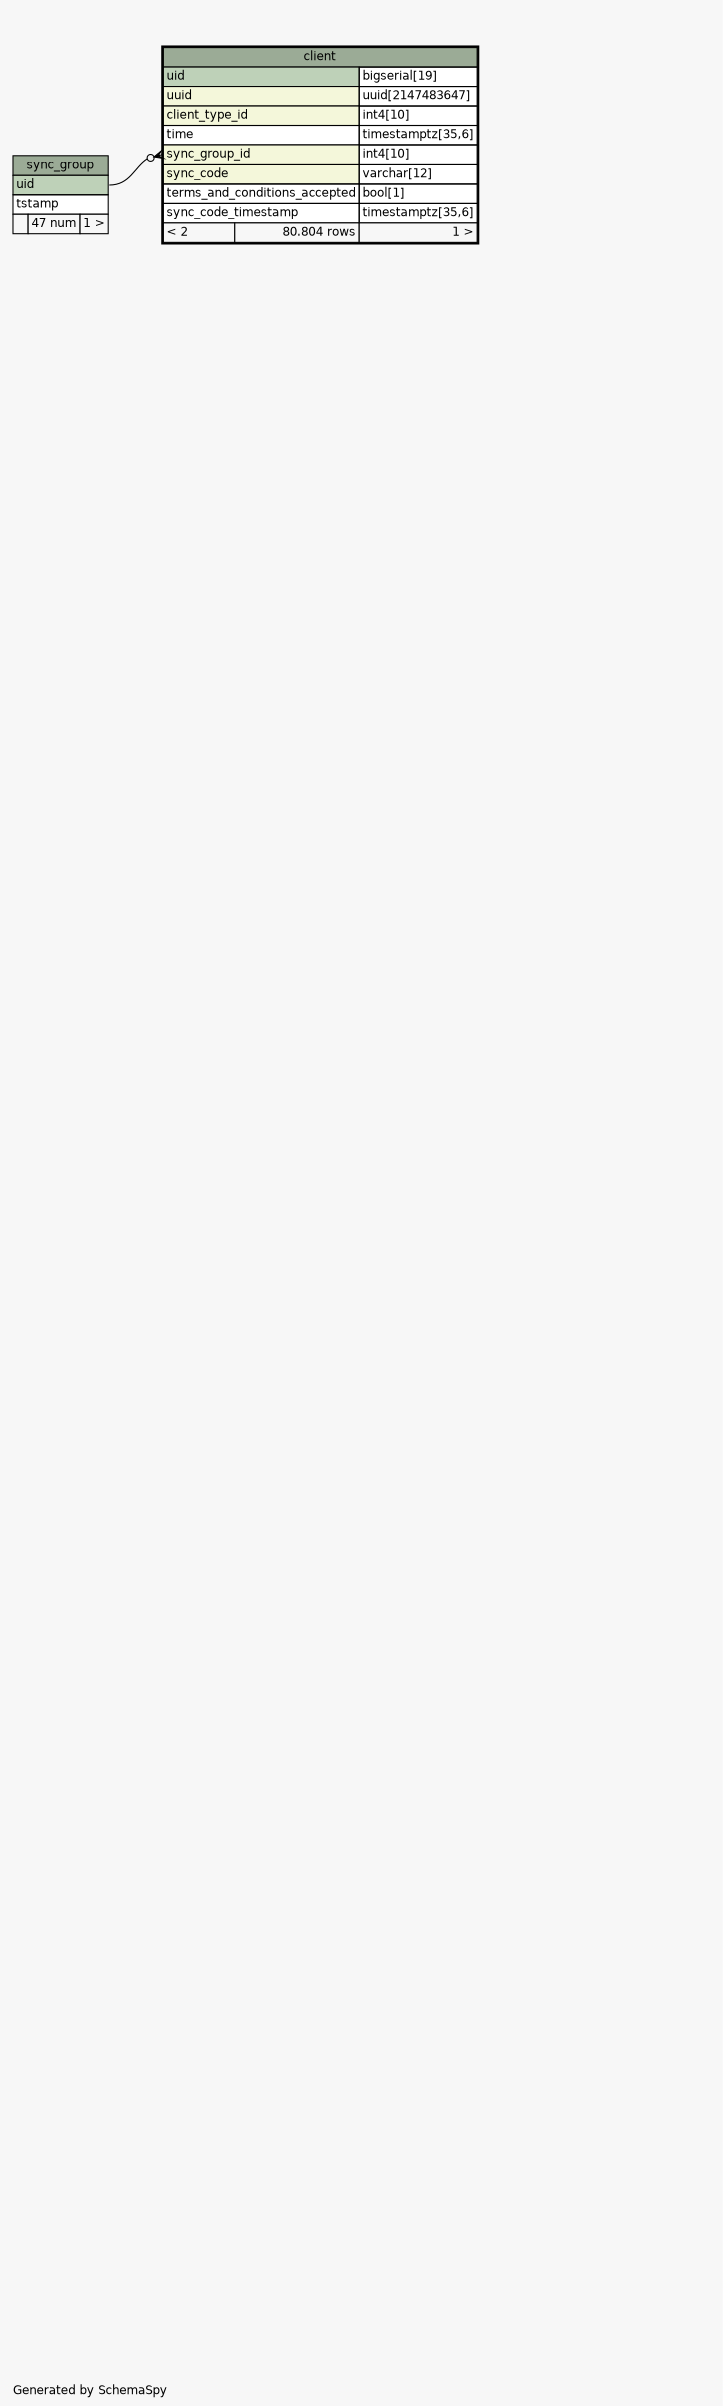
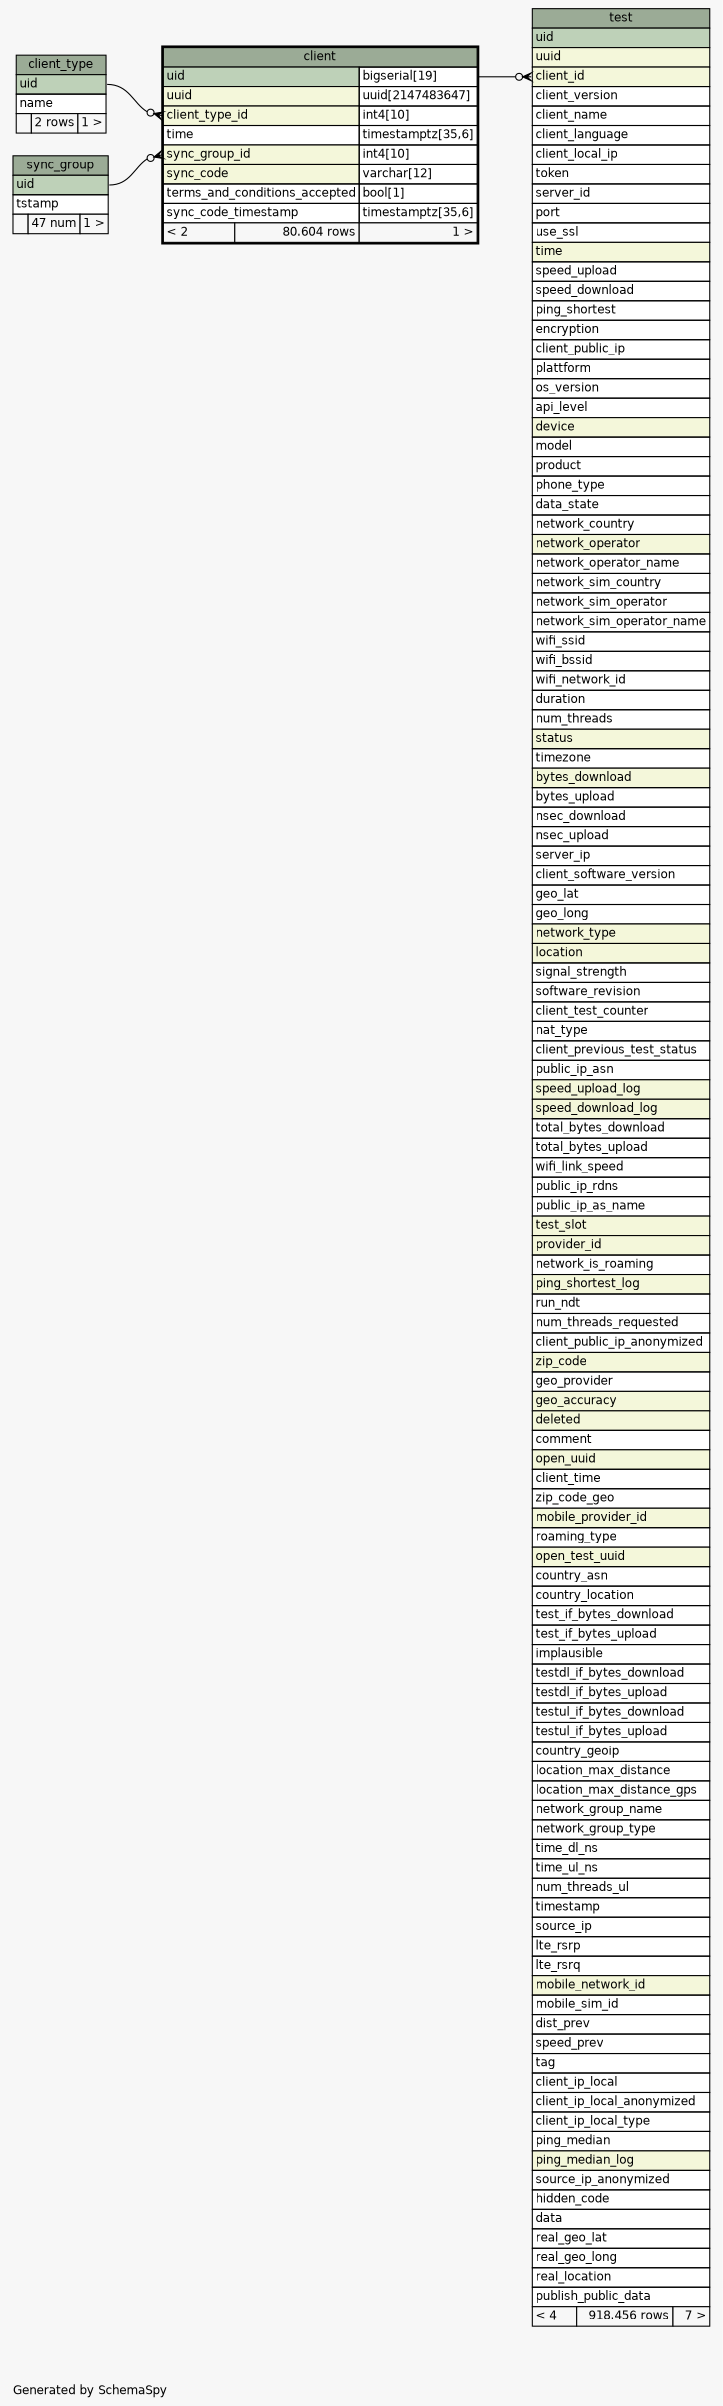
none -> (61, 94)
(319, 232) -> (319, 232)
none -> (621, 1167)
